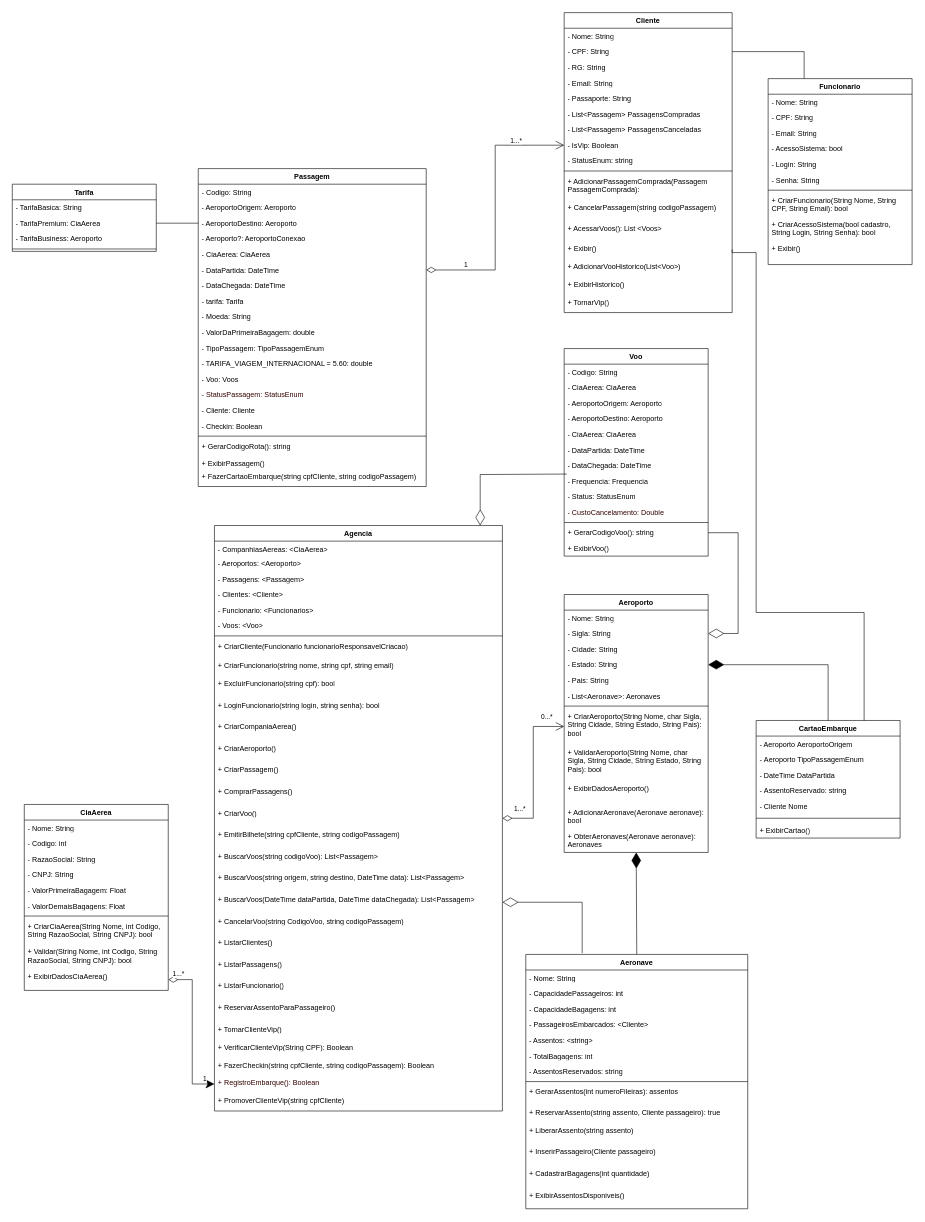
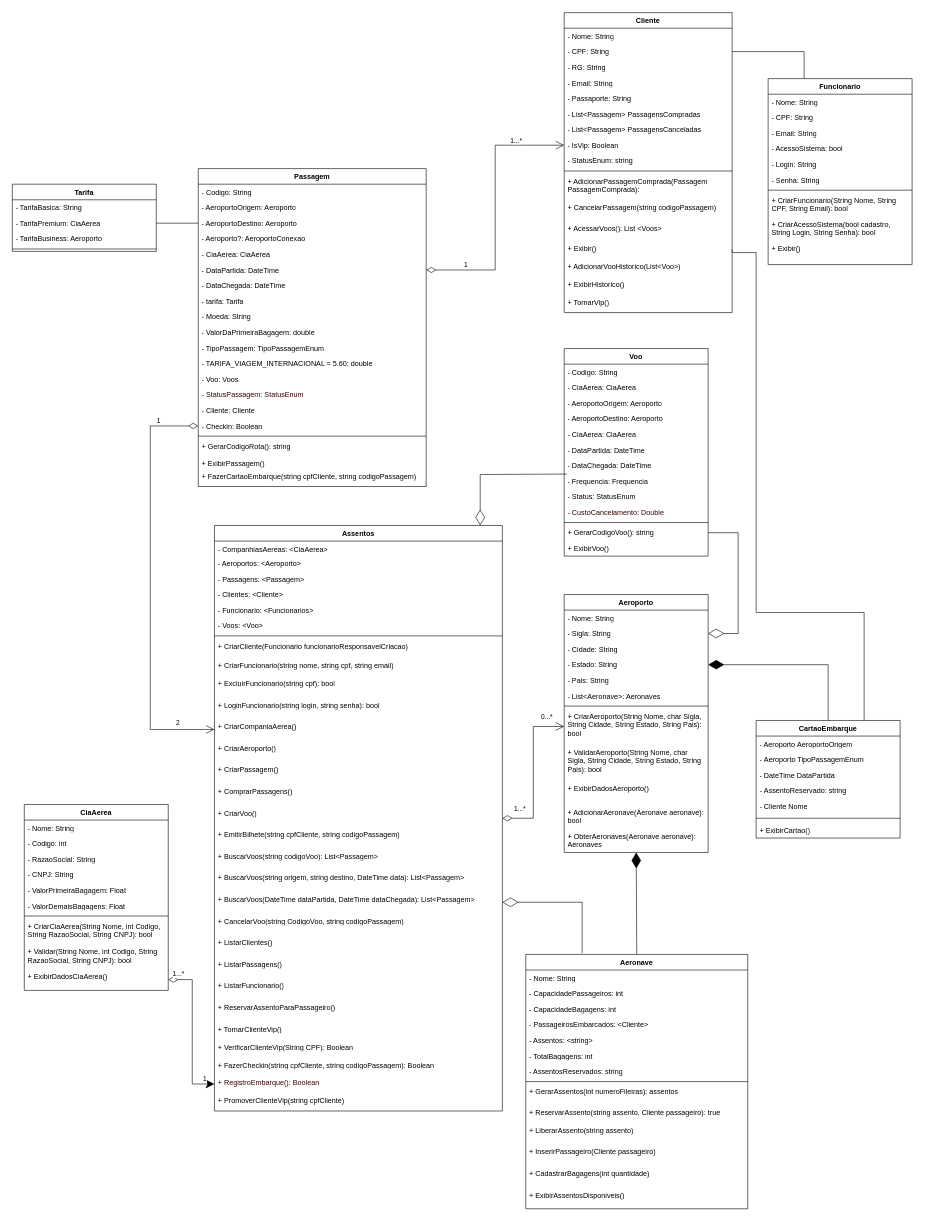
(359, 534) -> (359, 534)
none -> (150, 607)
